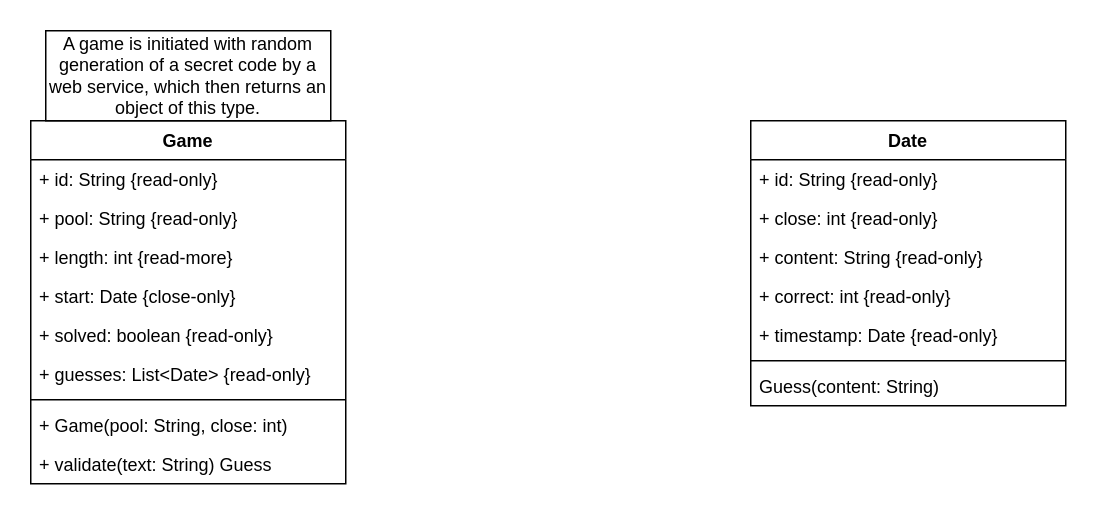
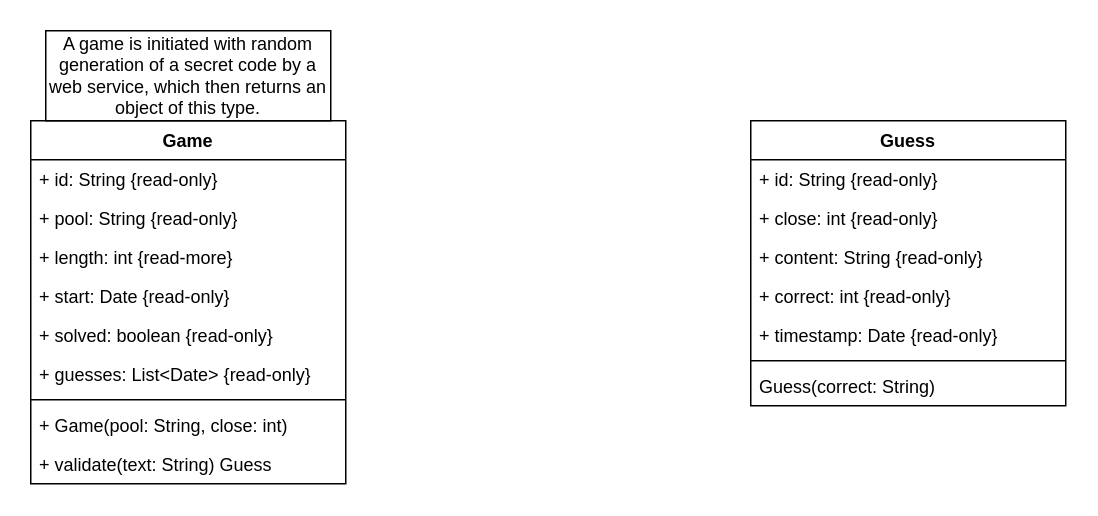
(908, 142) -> (908, 142)
(157, 298) -> (154, 298)
(864, 388) -> (864, 388)
